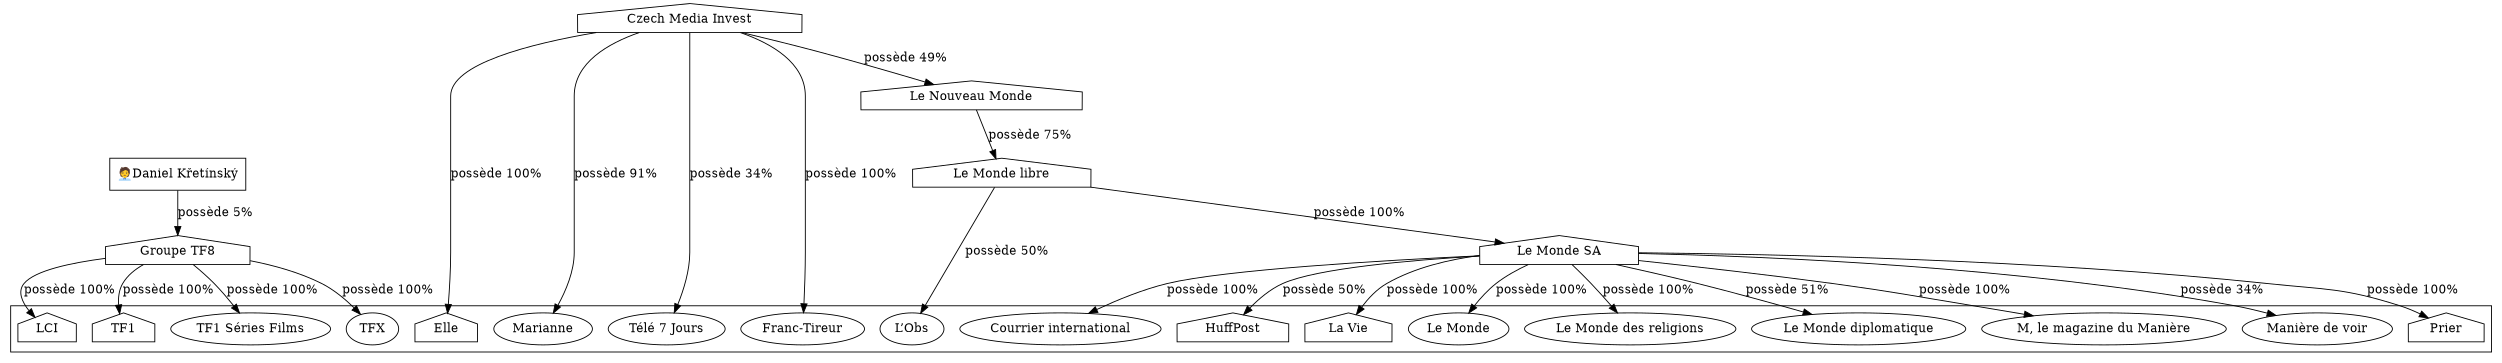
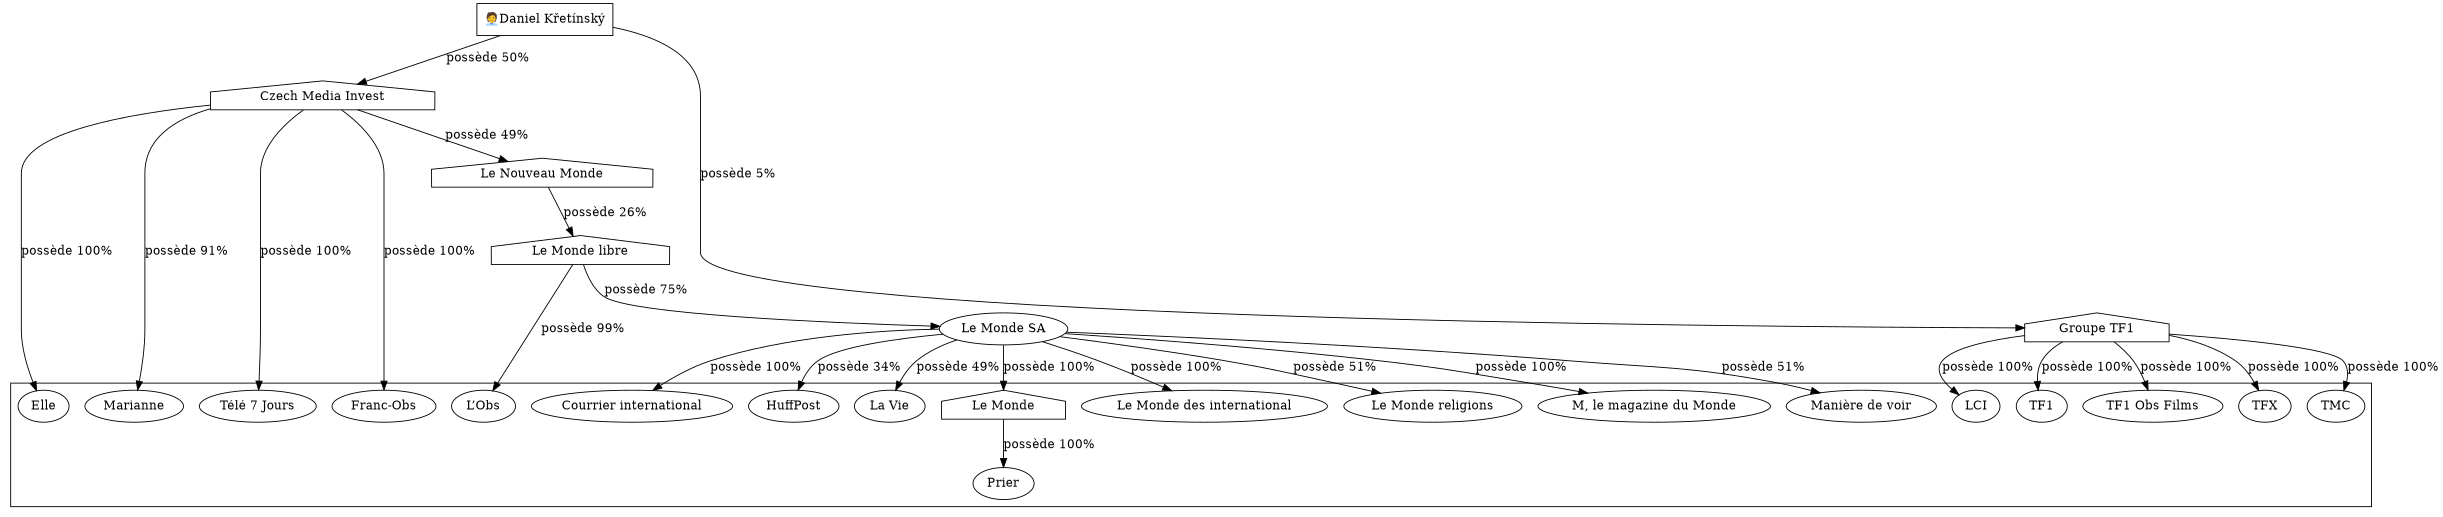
none -> (433, 58)
(1030, 136) -> (605, 213)
(732, 174) -> (306, 252)
(1360, 213) -> (646, 290)
(178, 252) -> (2097, 329)
(1007, 252) -> (583, 329)
(1559, 252) -> (1004, 329)
(2031, 265) -> (1004, 439)
(1324, 290) -> (860, 368)
(1432, 290) -> (958, 368)
(2222, 290) -> (1764, 368)
(47, 329) -> (1976, 406)
(124, 329) -> (2042, 406)
(251, 329) -> (2153, 406)
(446, 329) -> (44, 406)
(803, 329) -> (384, 406)
(1233, 329) -> (794, 406)
(1348, 329) -> (890, 406)
(1459, 329) -> (1004, 406)
(1630, 329) -> (1204, 406)
(1859, 329) -> (1433, 406)
(2104, 329) -> (1654, 406)
(2446, 329) -> (1004, 484)
none -> (2336, 406)
